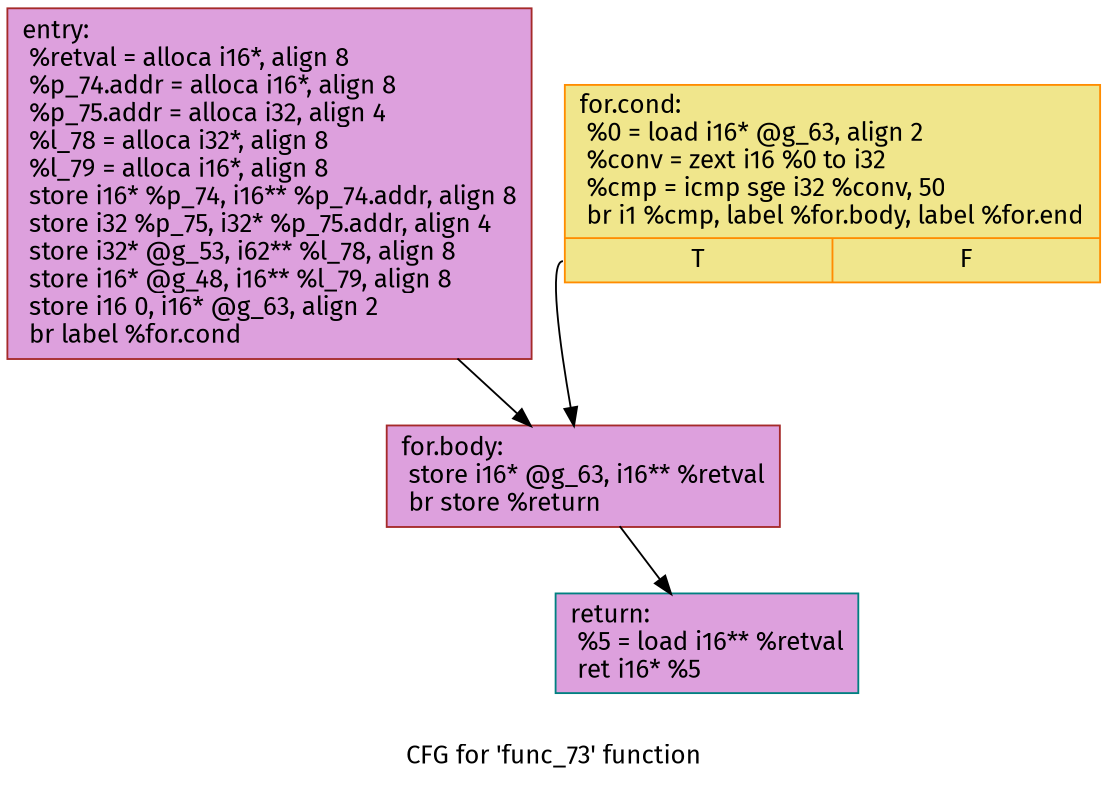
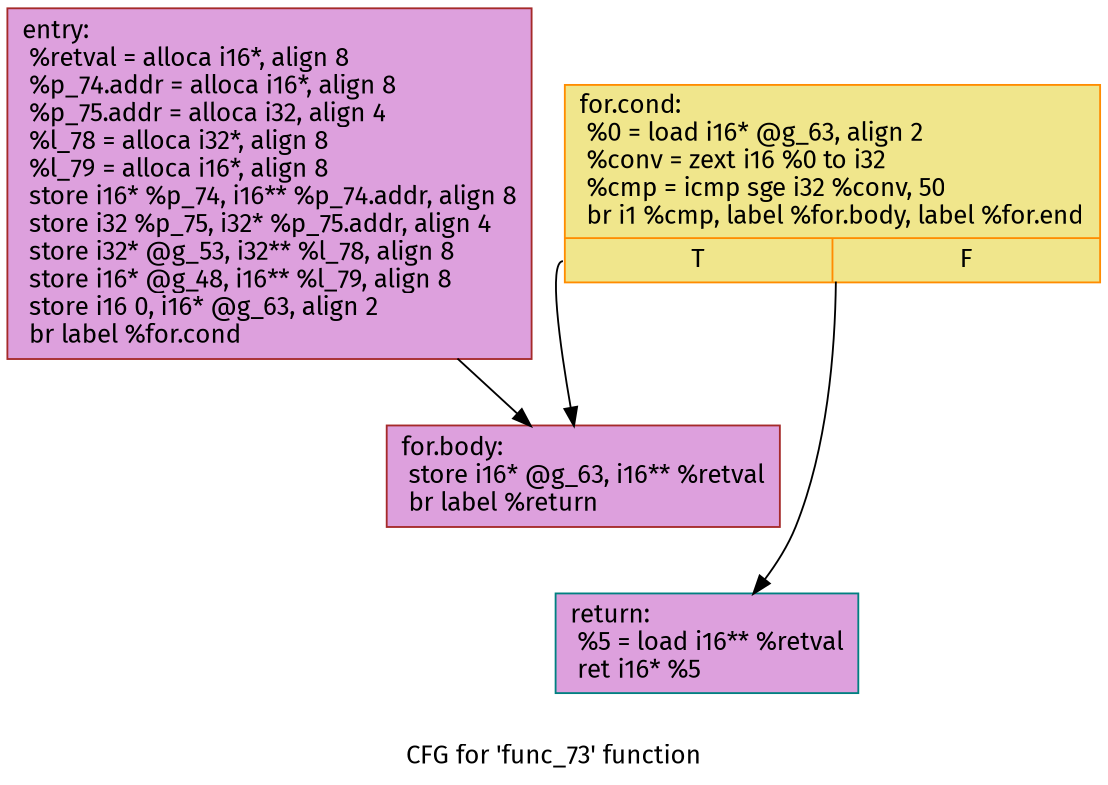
(239, 252) -> (239, 252)
(502, 503) -> (500, 503)
(640, 553) -> (821, 436)
